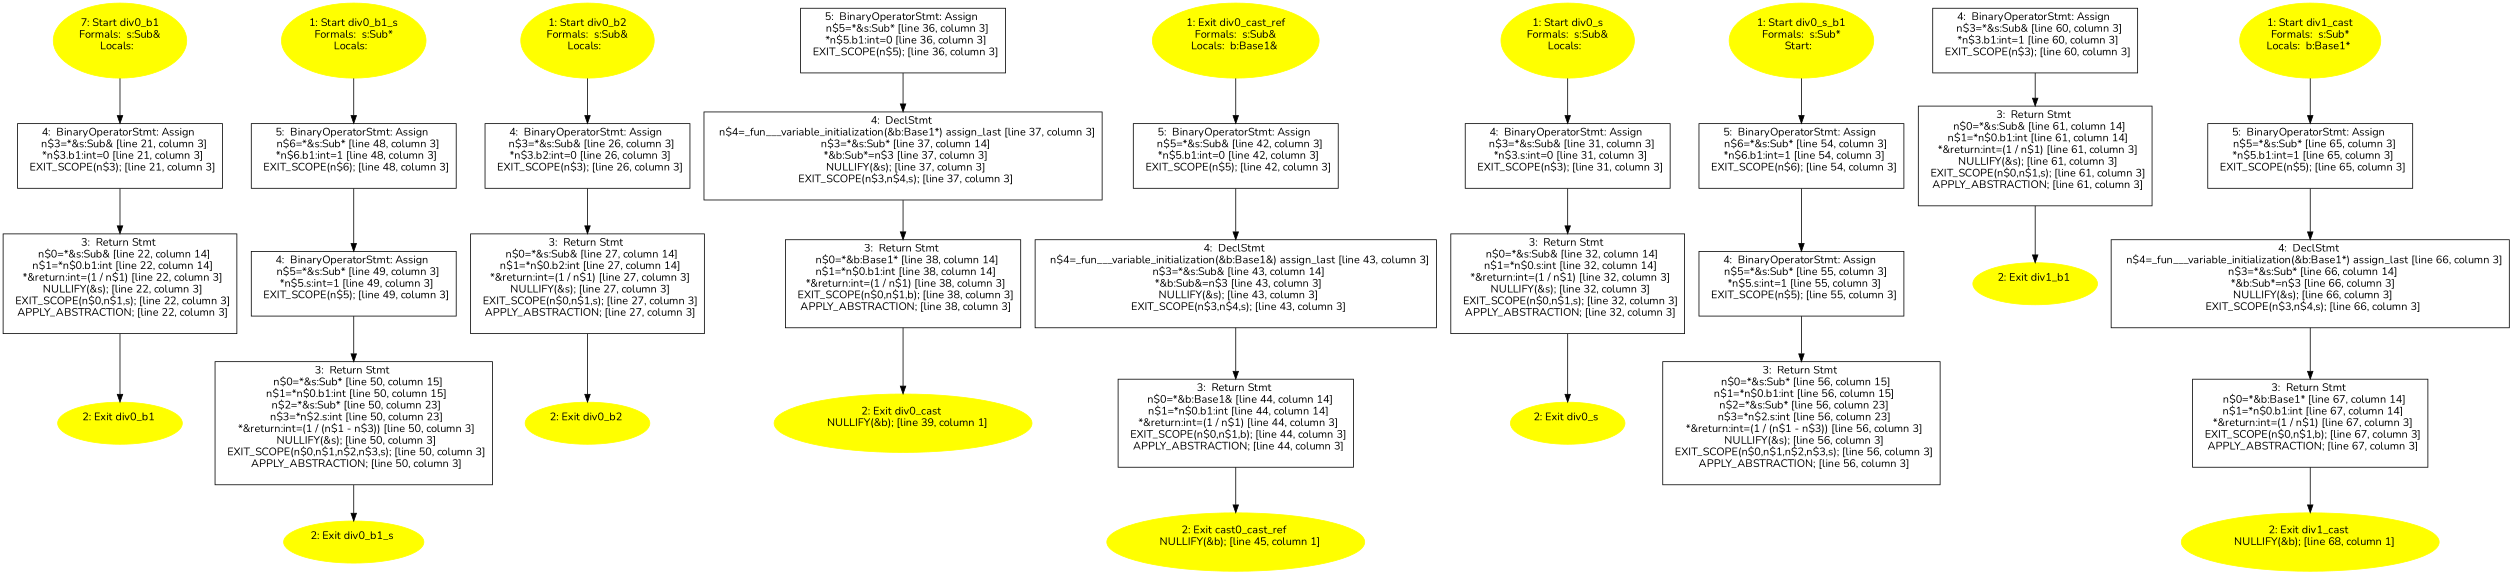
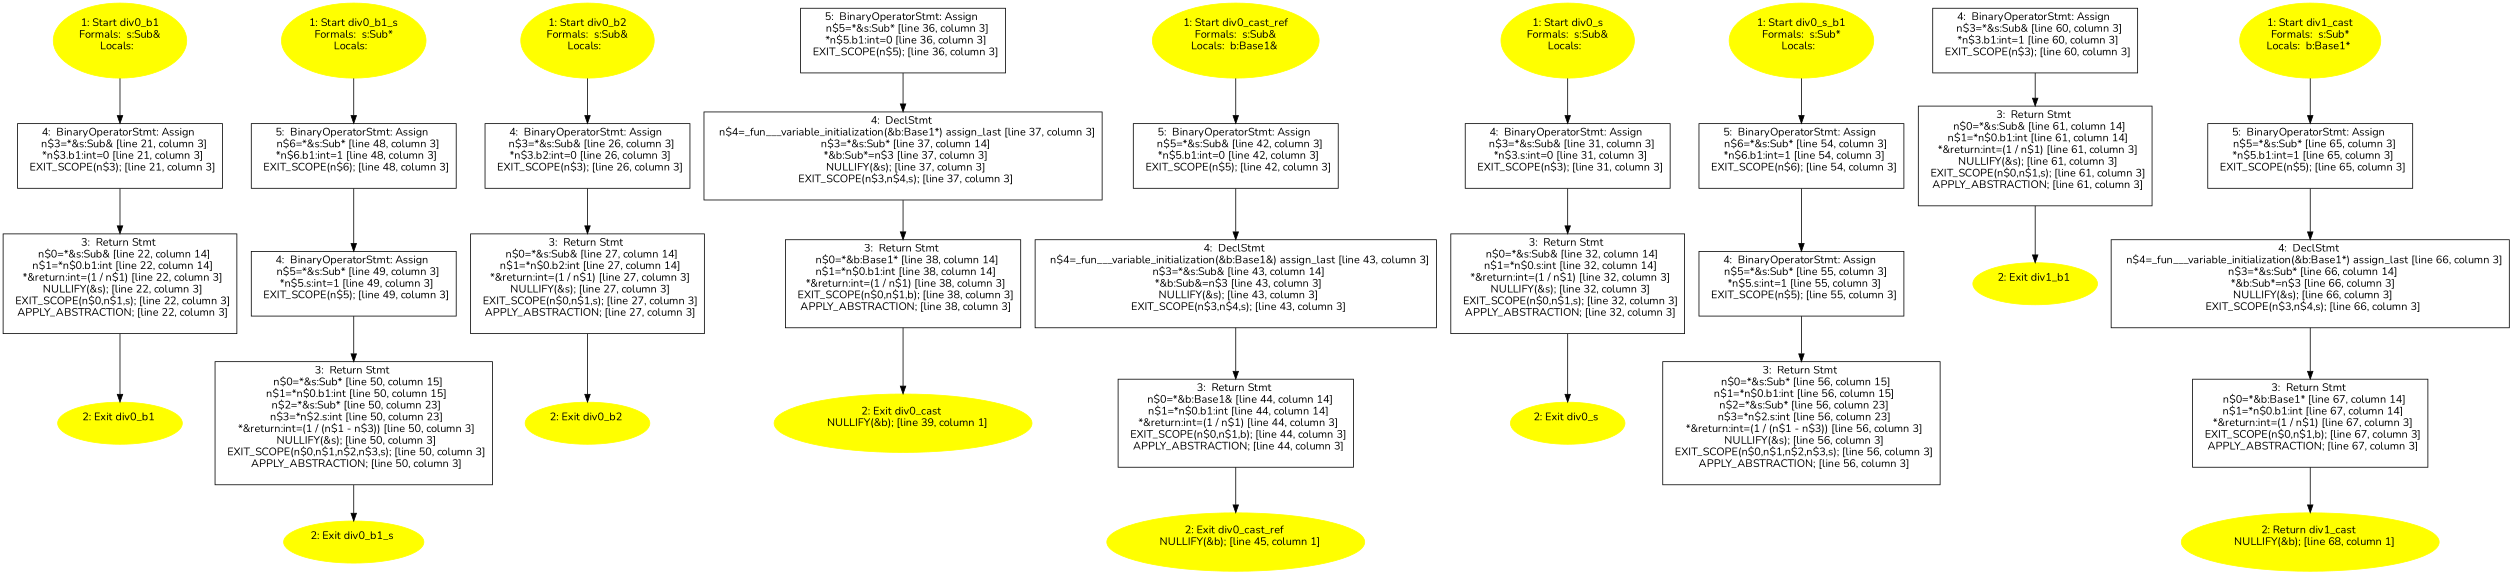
(120, 41) -> (120, 41)
(1236, 41) -> (1236, 41)
(1801, 41) -> (1801, 41)
(1236, 542) -> (1236, 542)
(2310, 542) -> (2310, 542)
